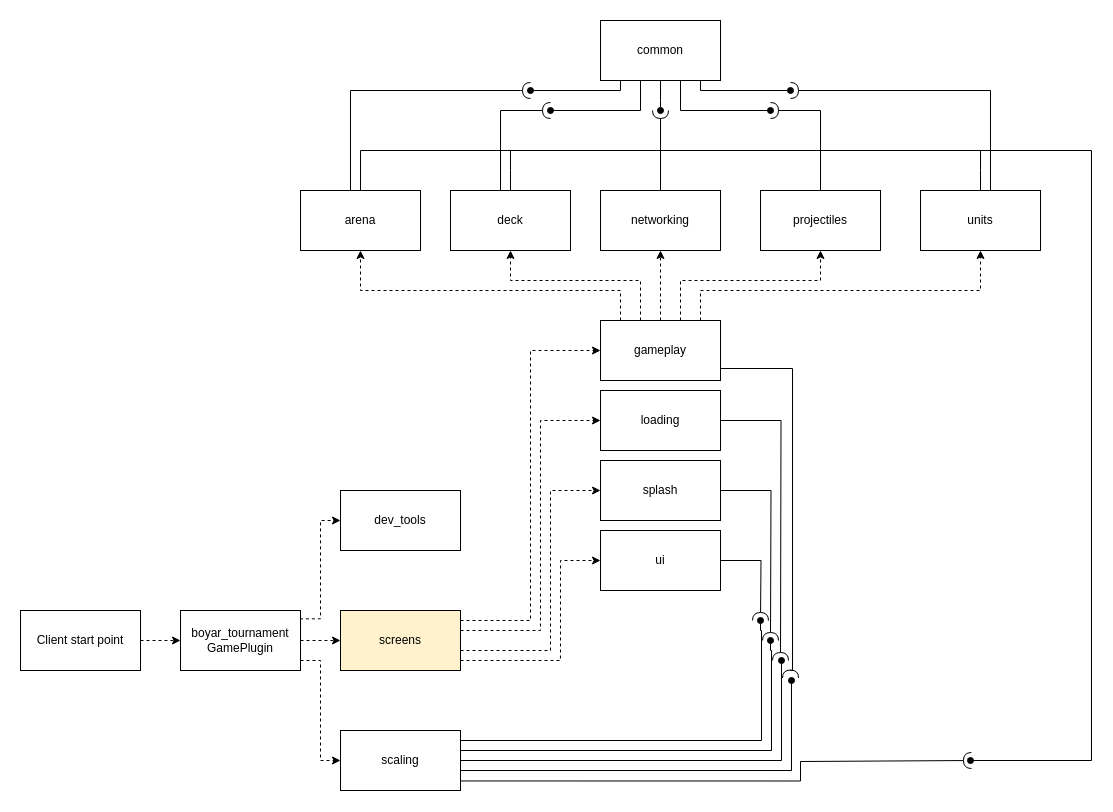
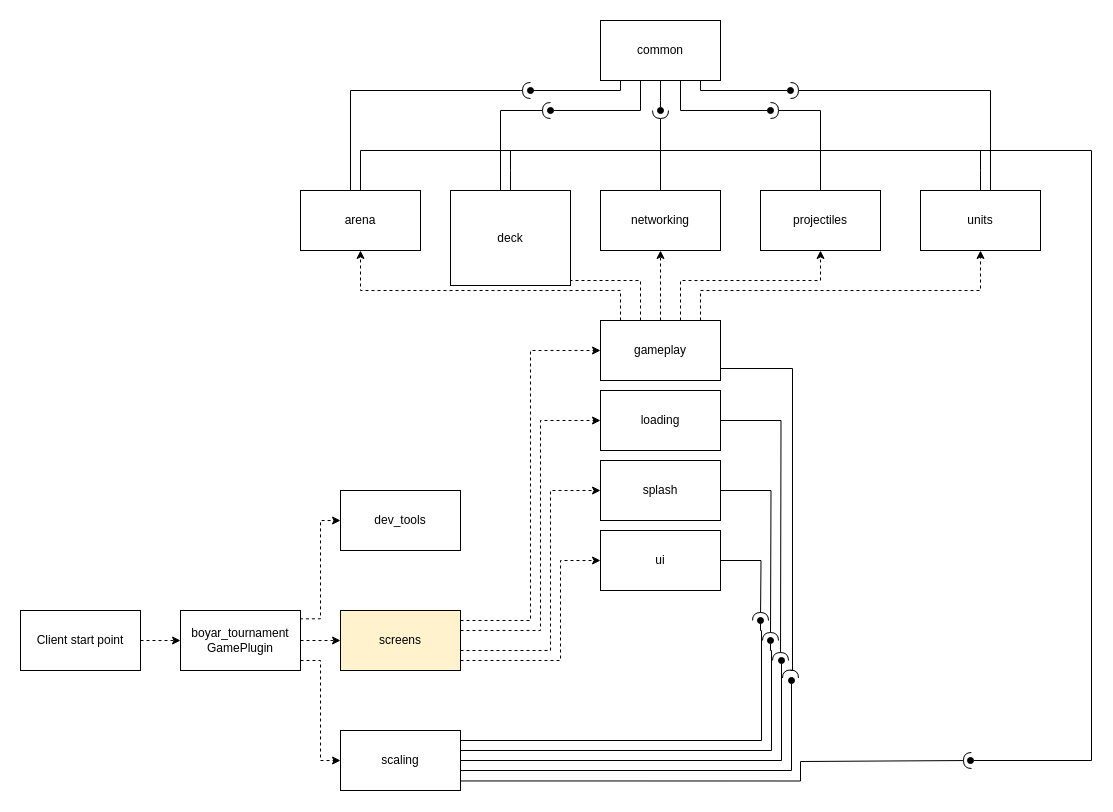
(511, 221) -> (511, 238)
